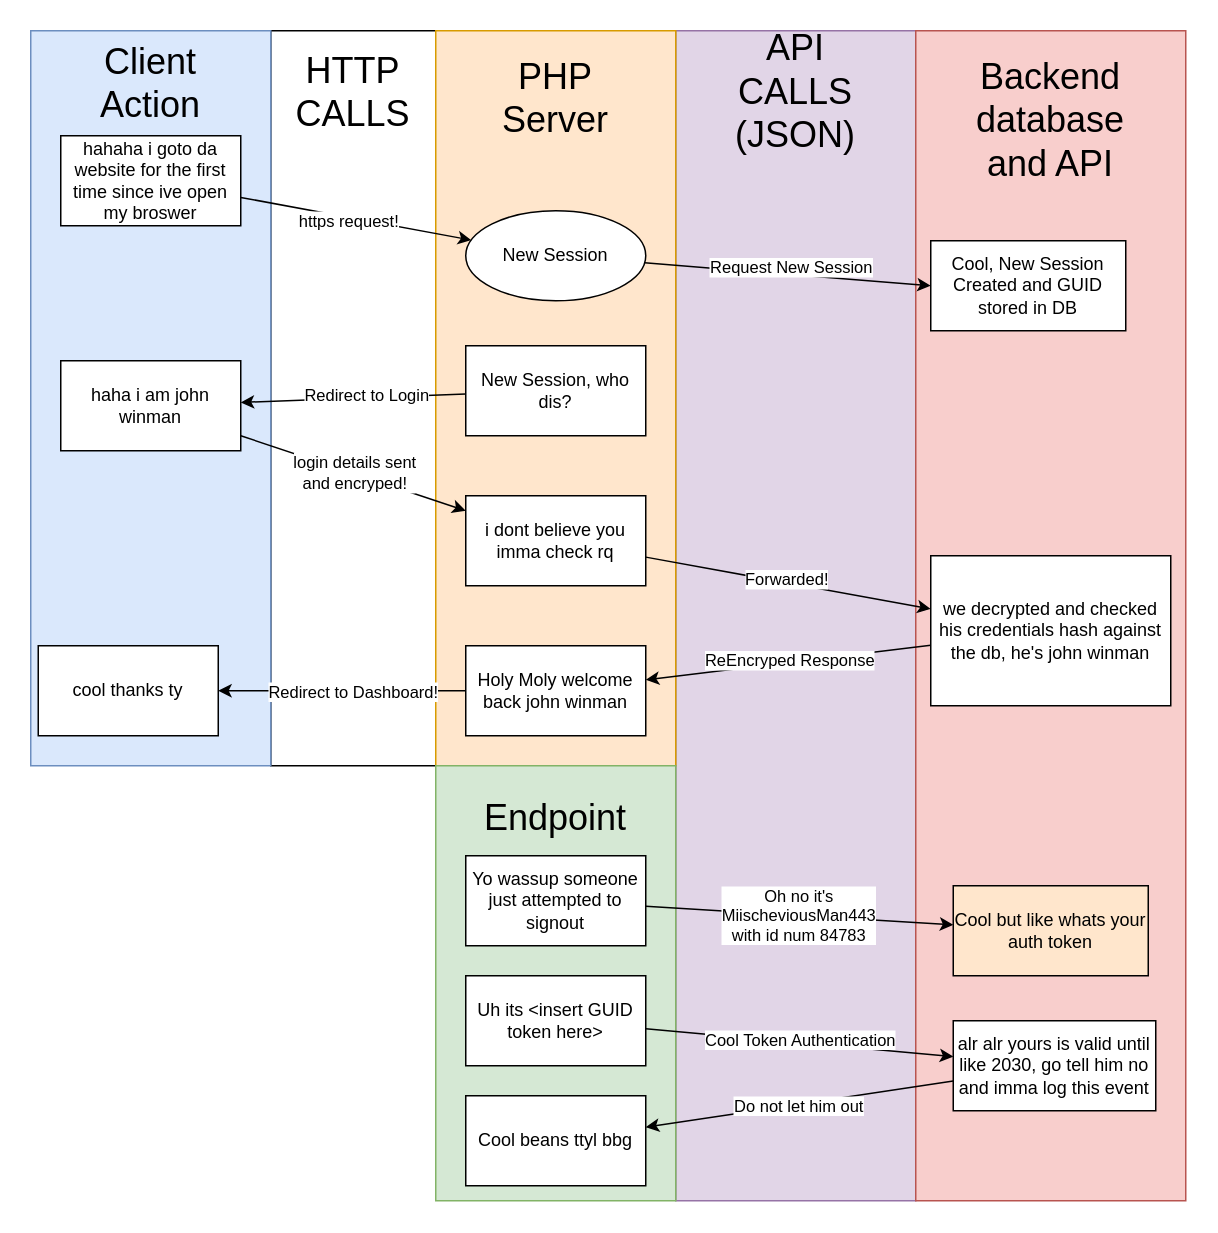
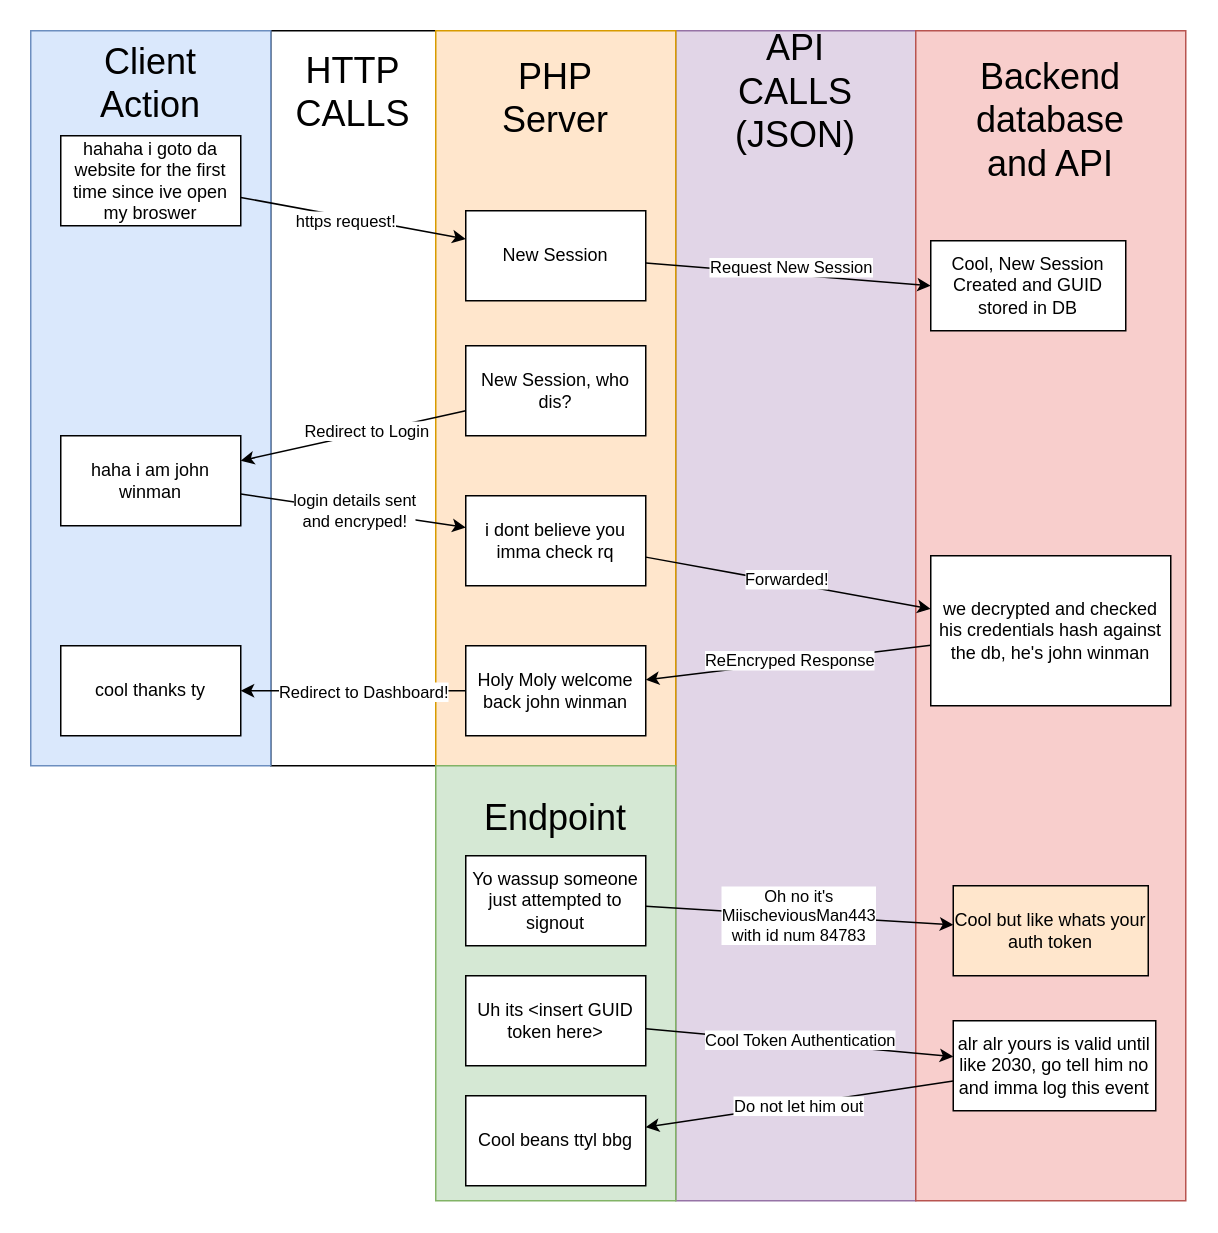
(556, 256) -> (556, 256)
(151, 406) -> (151, 481)
(128, 691) -> (151, 691)
